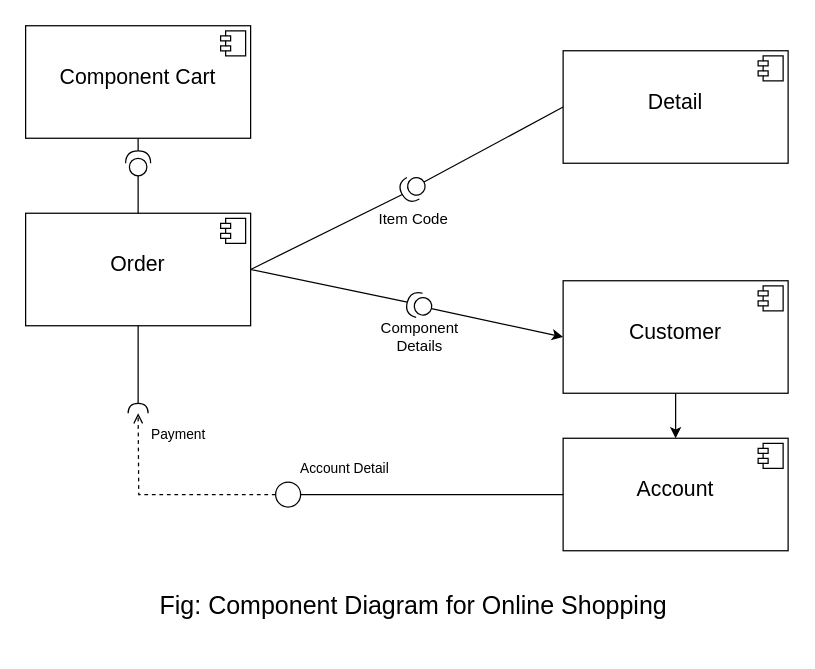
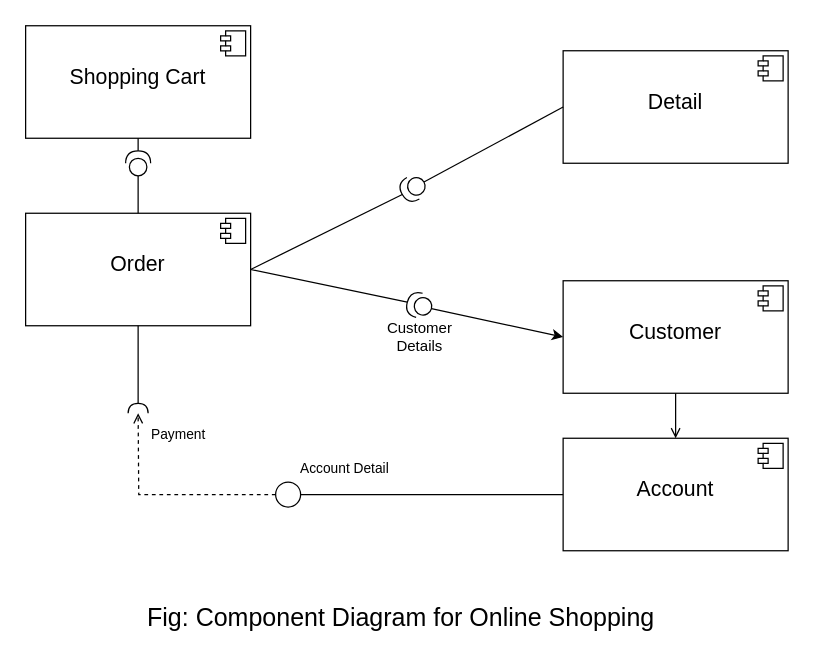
(138, 26) -> (138, 26)
(413, 219) -> none
(420, 337) -> (420, 337)
(676, 428) -> (676, 430)
(413, 604) -> (401, 617)
